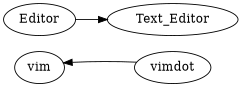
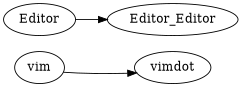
(173, 20) -> (173, 20)
(104, 62) -> (95, 73)
